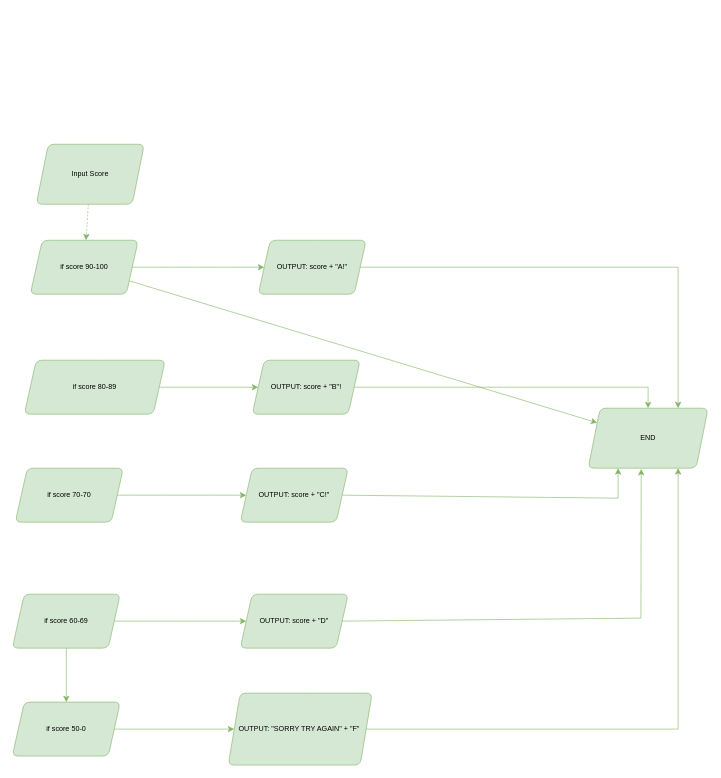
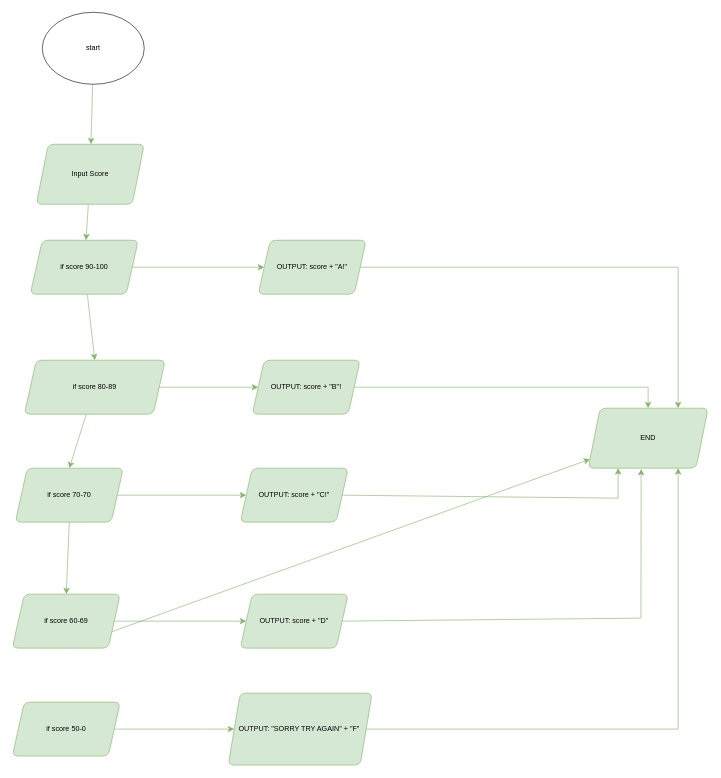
none -> (93, 48)
none -> (91, 128)
(87, 219) -> (87, 219)
(302, 333) -> (91, 325)
none -> (78, 440)
none -> (69, 540)
(66, 695) -> (314, 559)
